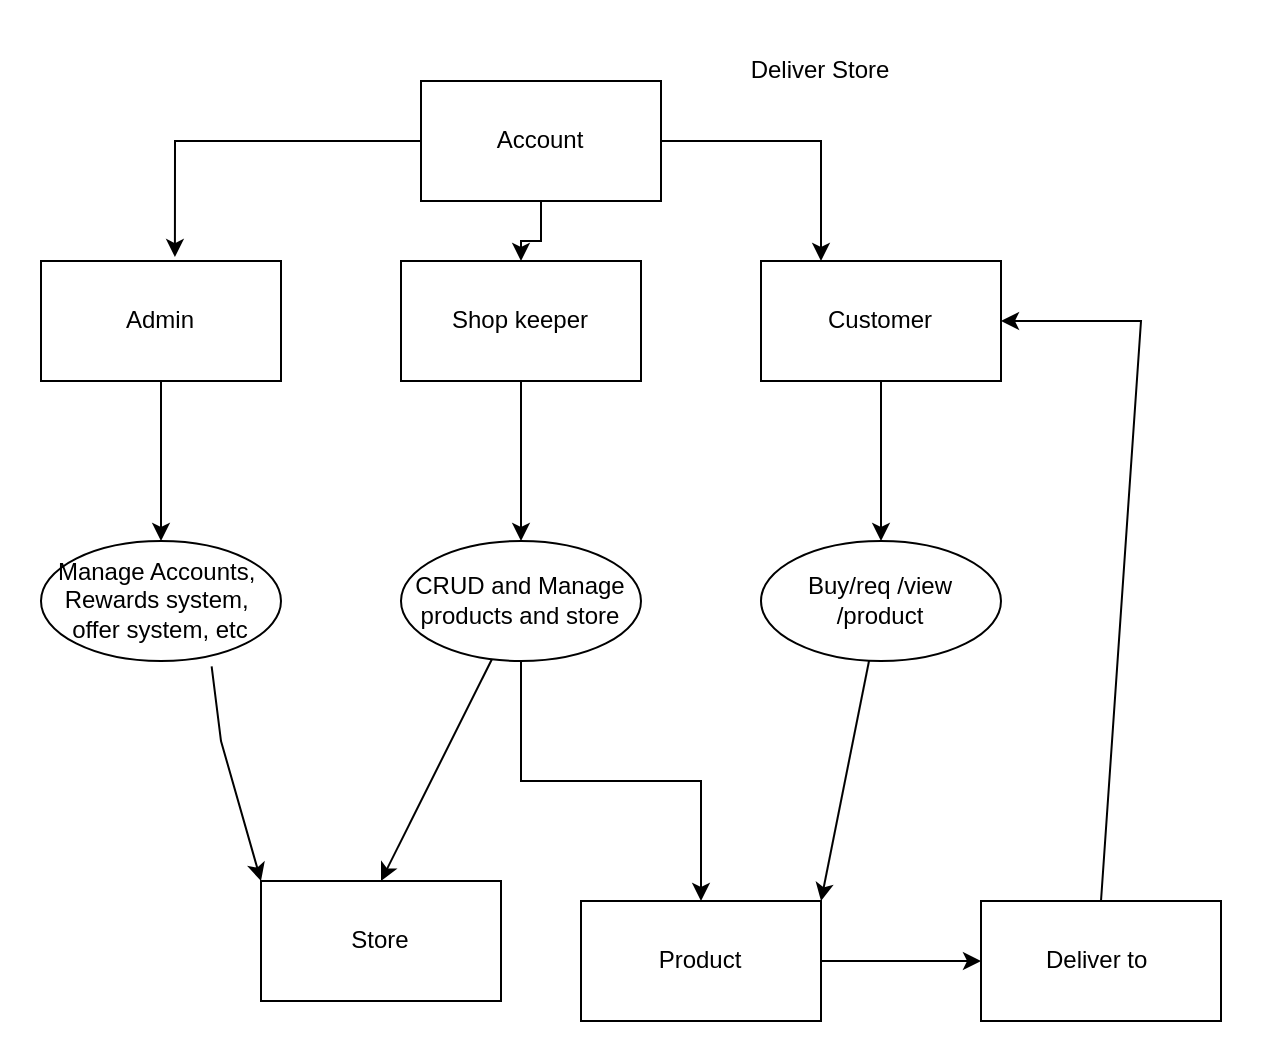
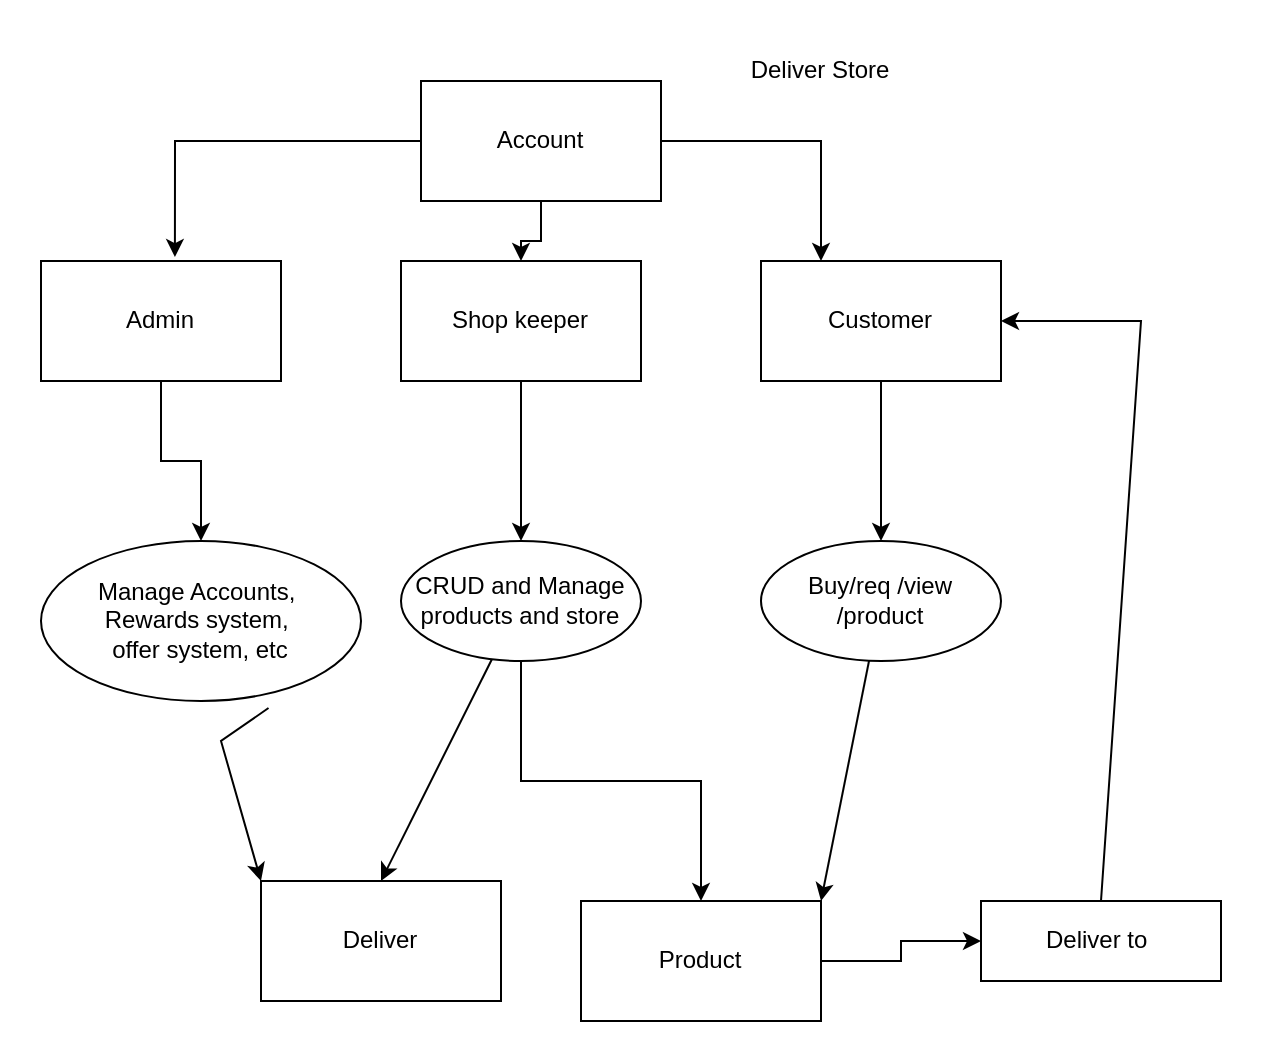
(161, 601) -> (201, 621)
(381, 941) -> (381, 941)
(1101, 961) -> (1101, 941)
